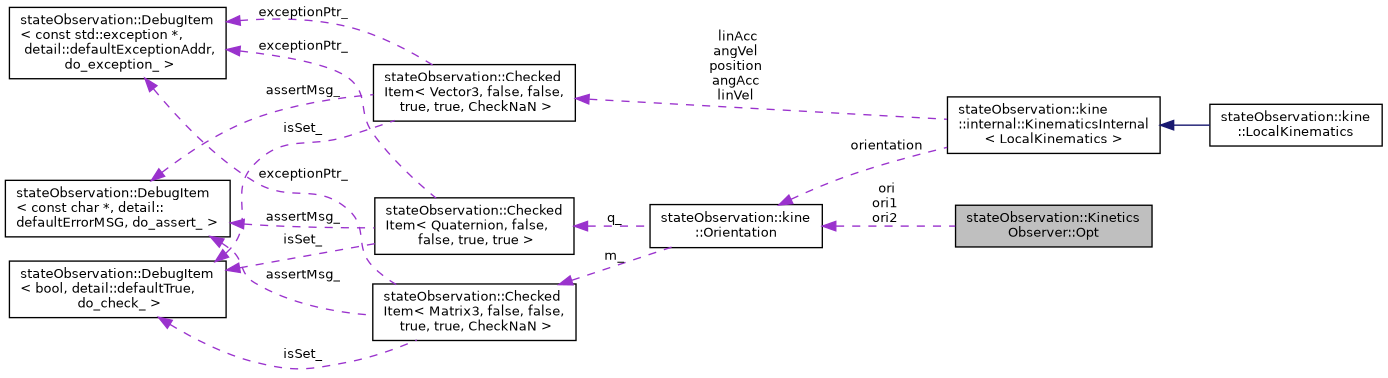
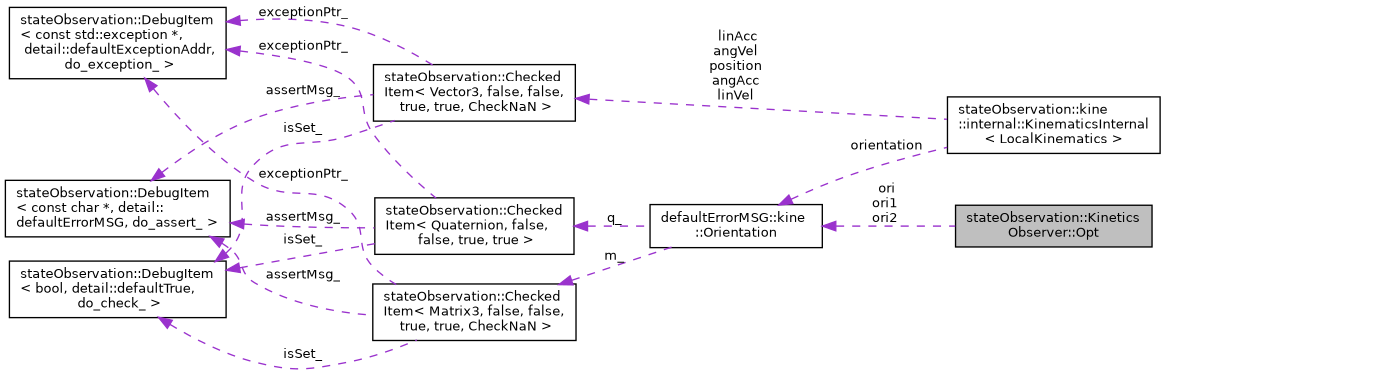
(1296, 125) -> none
(736, 226) -> (736, 226)
